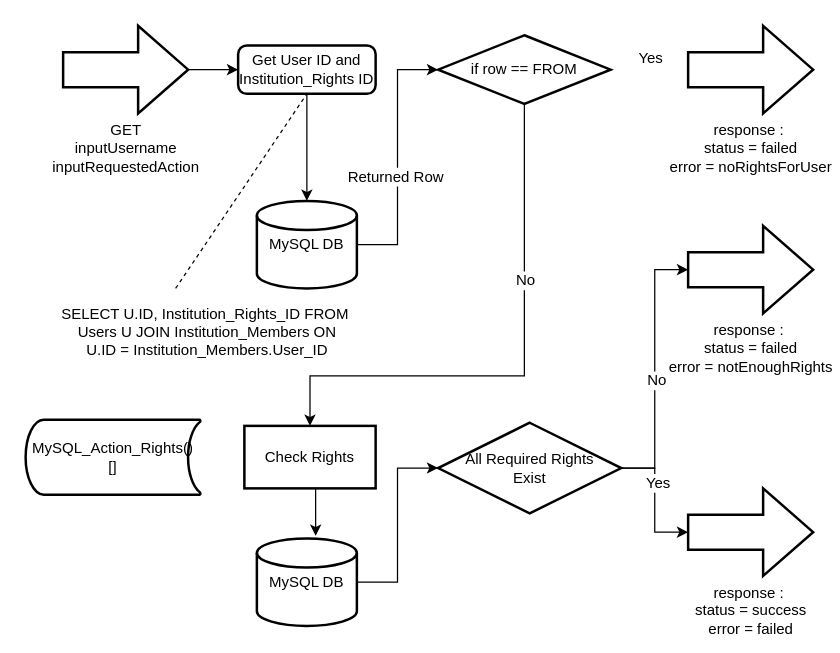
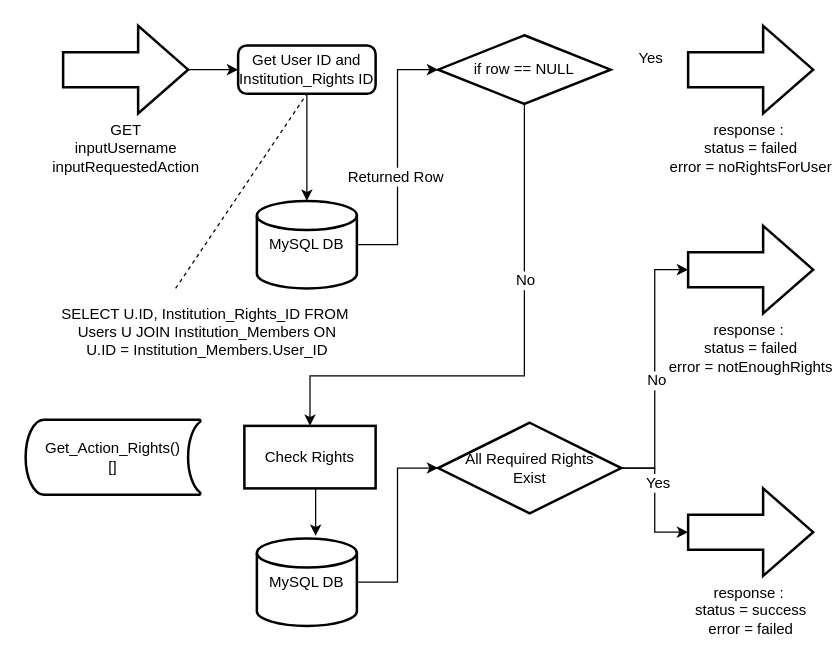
(524, 69) -> (524, 69)
(113, 457) -> (113, 457)
